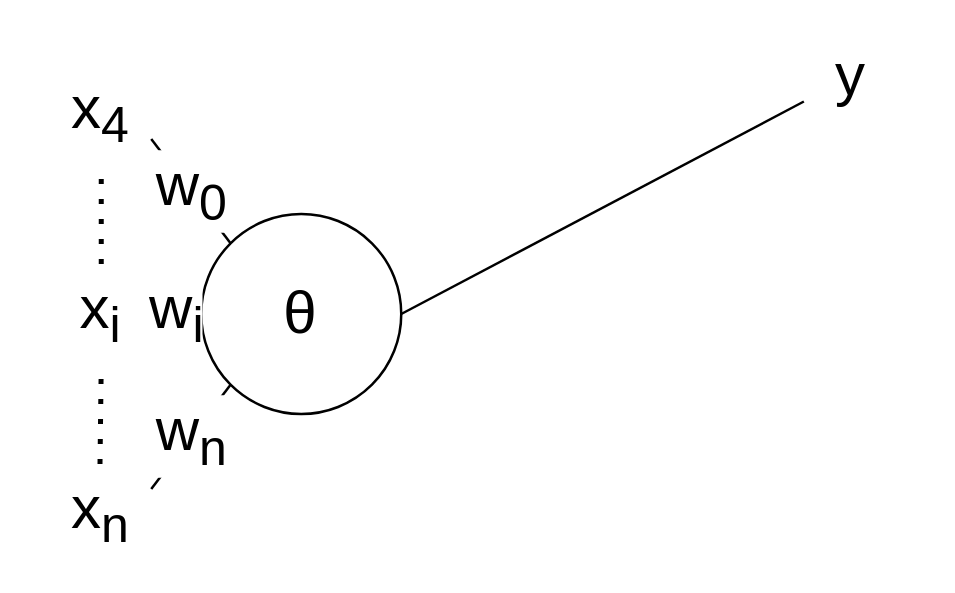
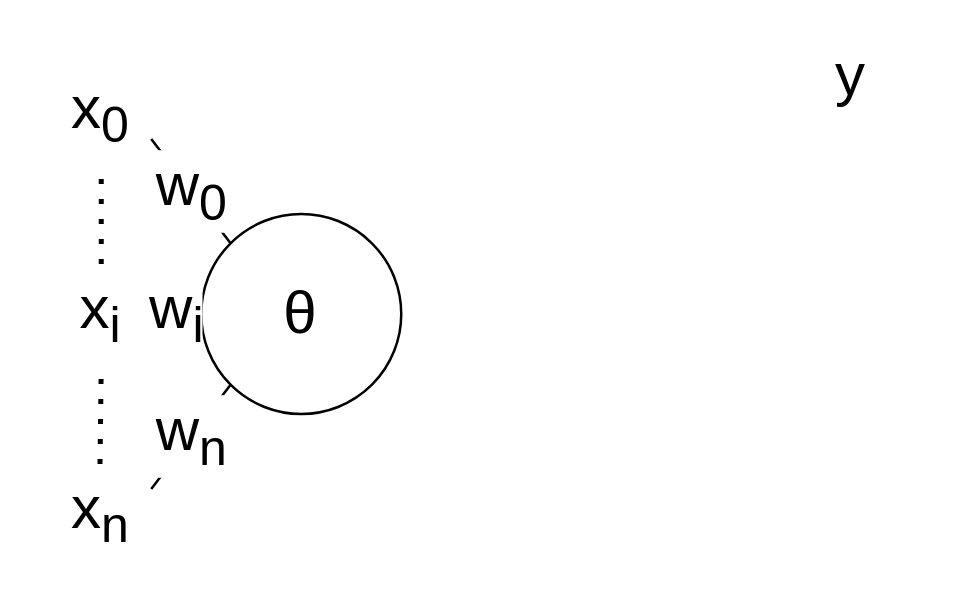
(101, 114) -> (101, 114)
(602, 208) -> none
